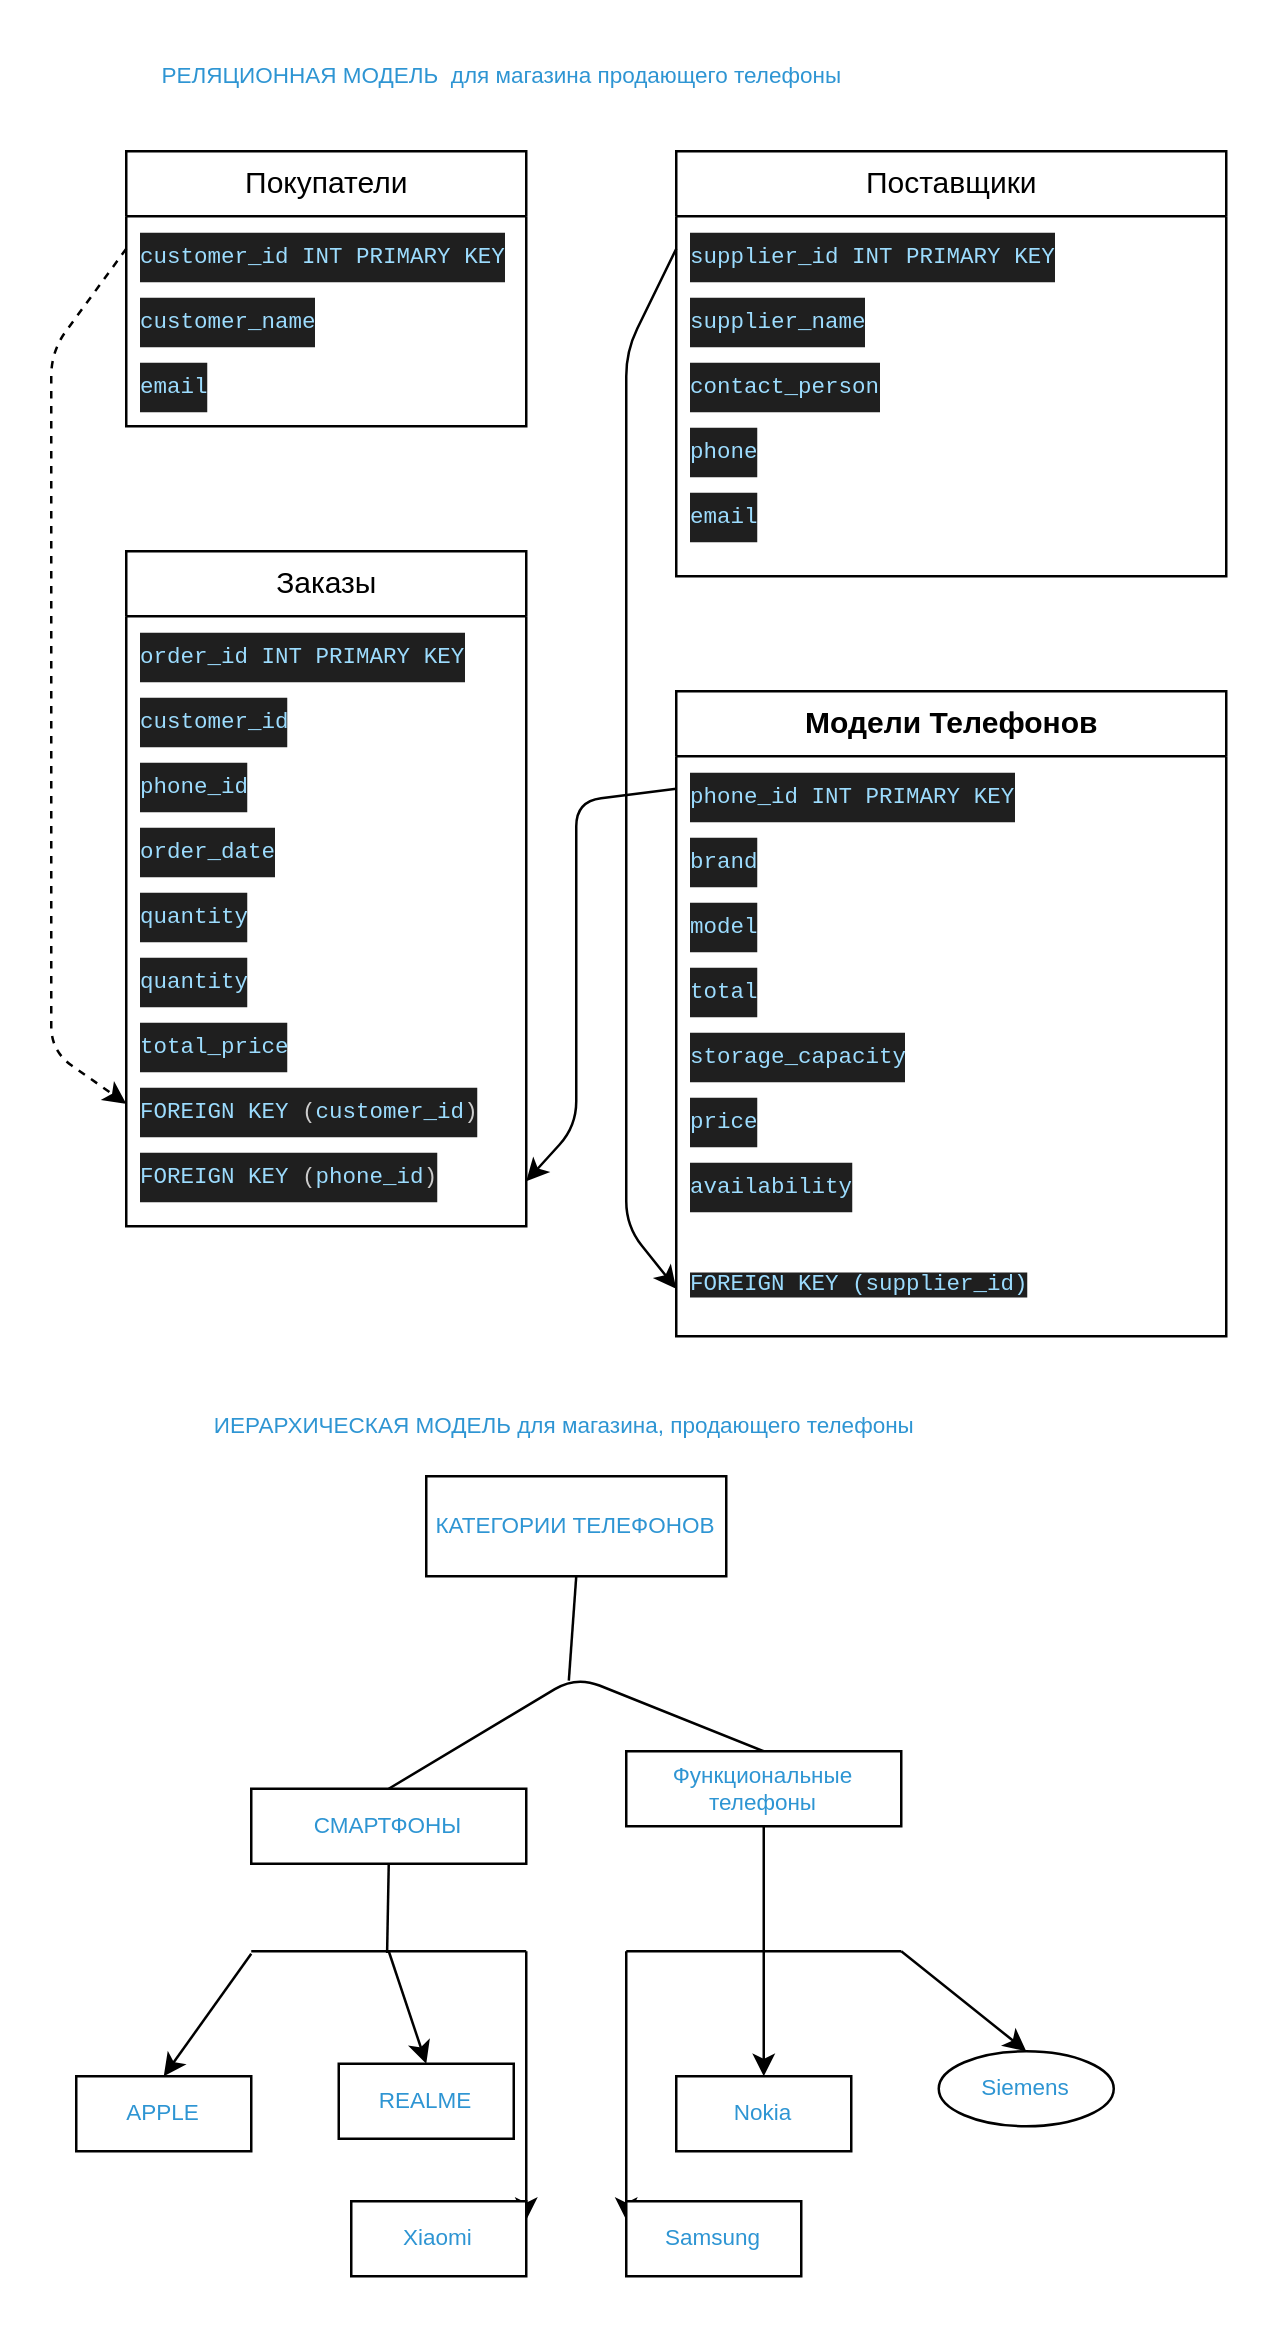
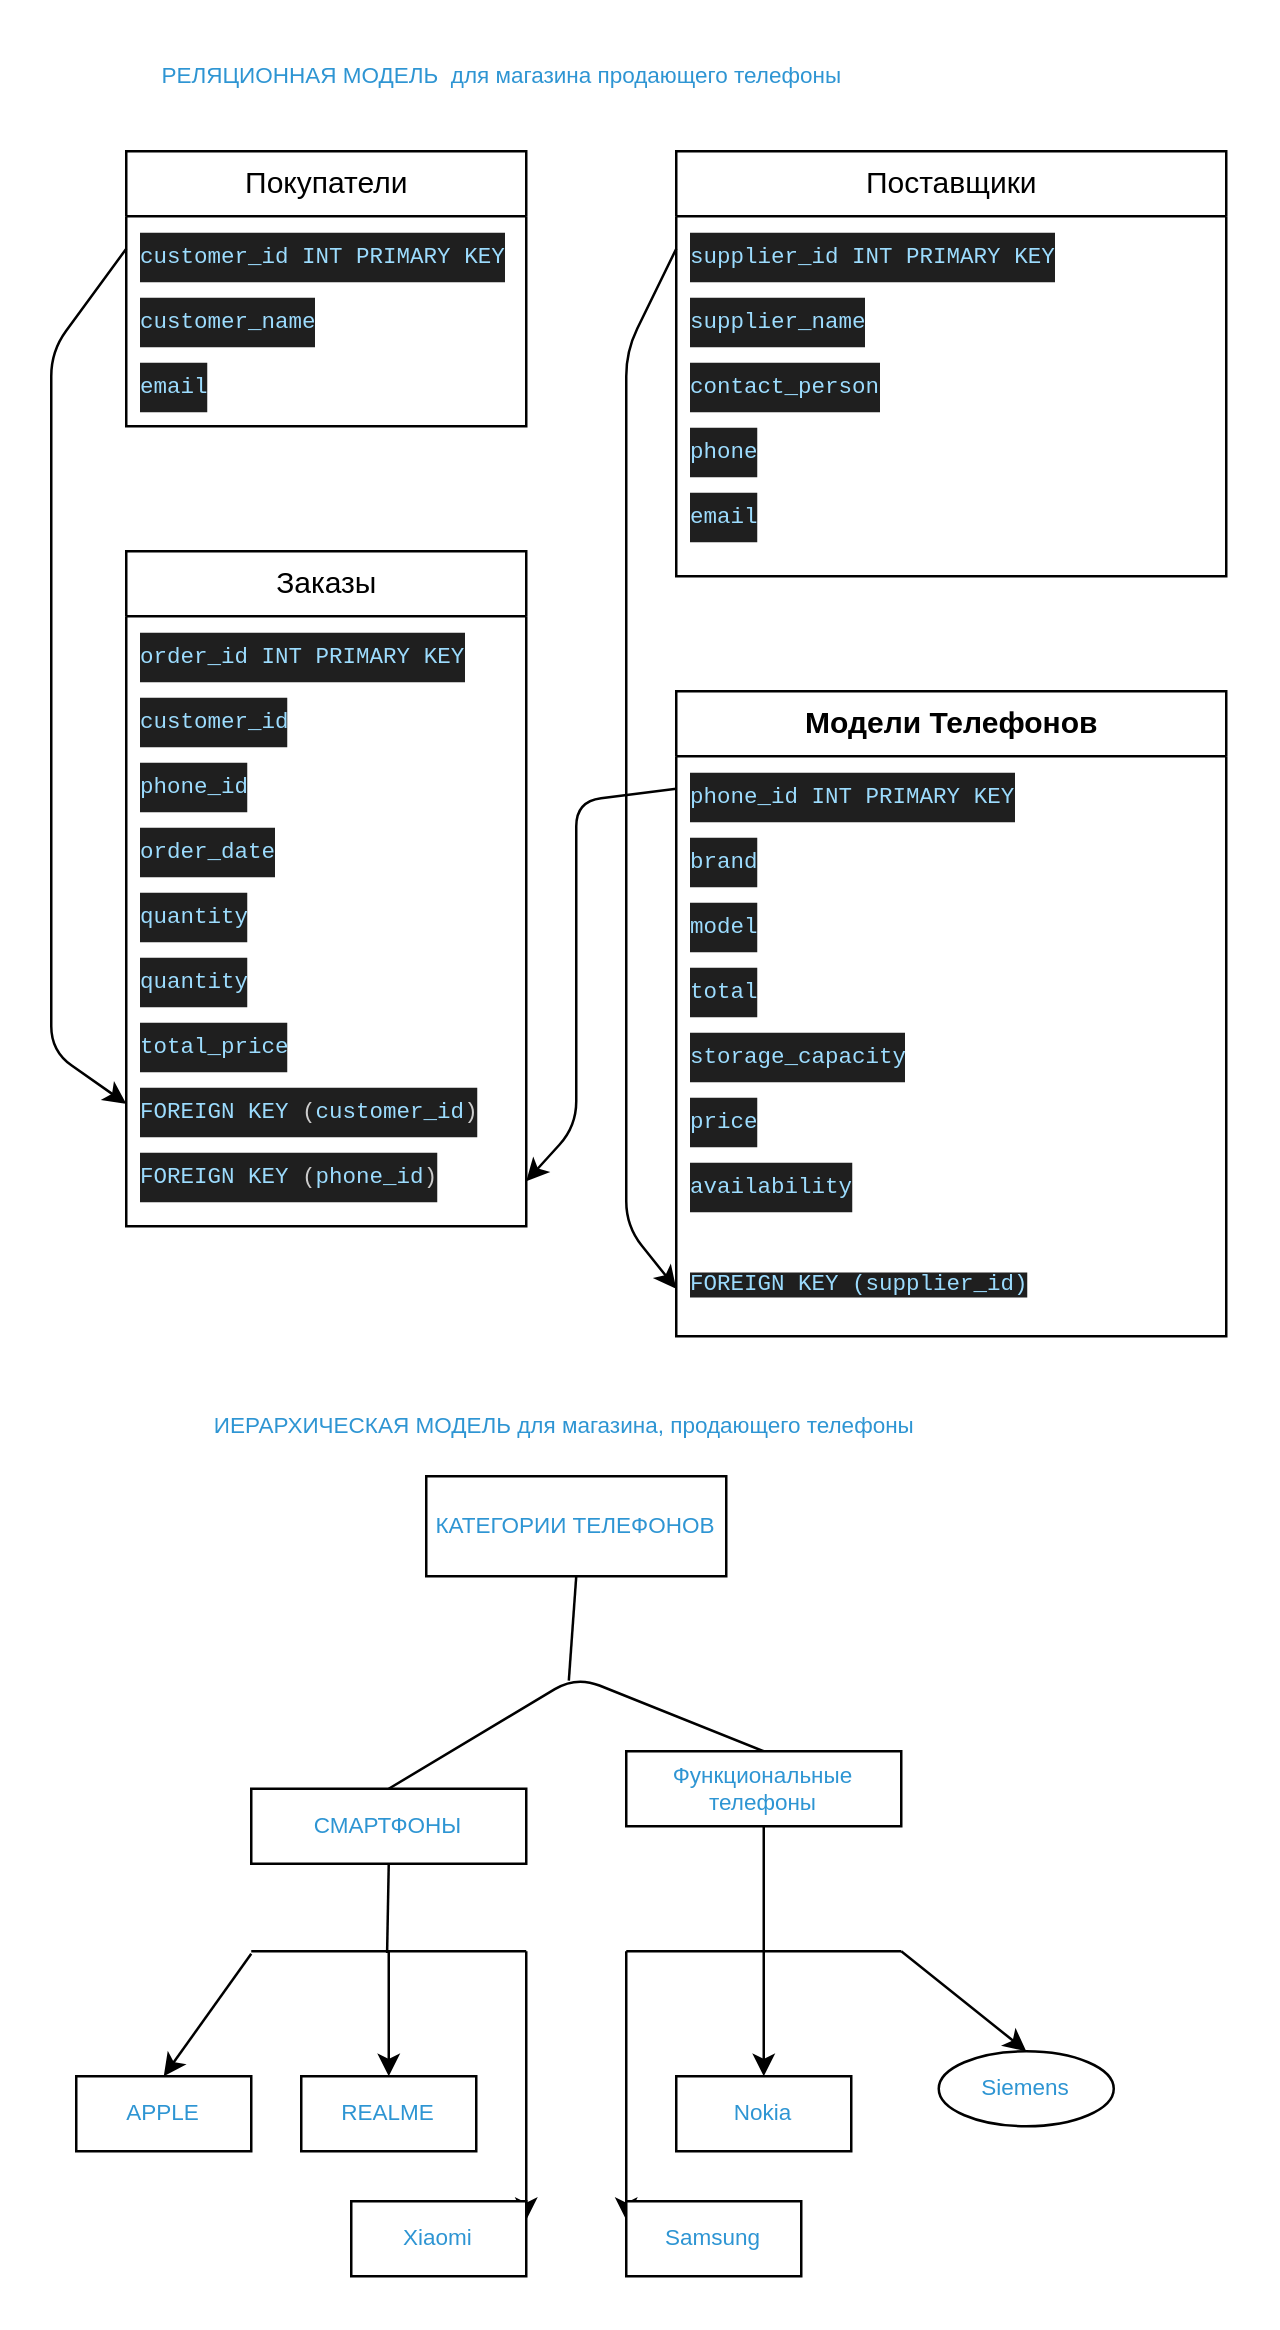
(51, 677) -> (51, 677)
(426, 2101) -> (389, 2114)
